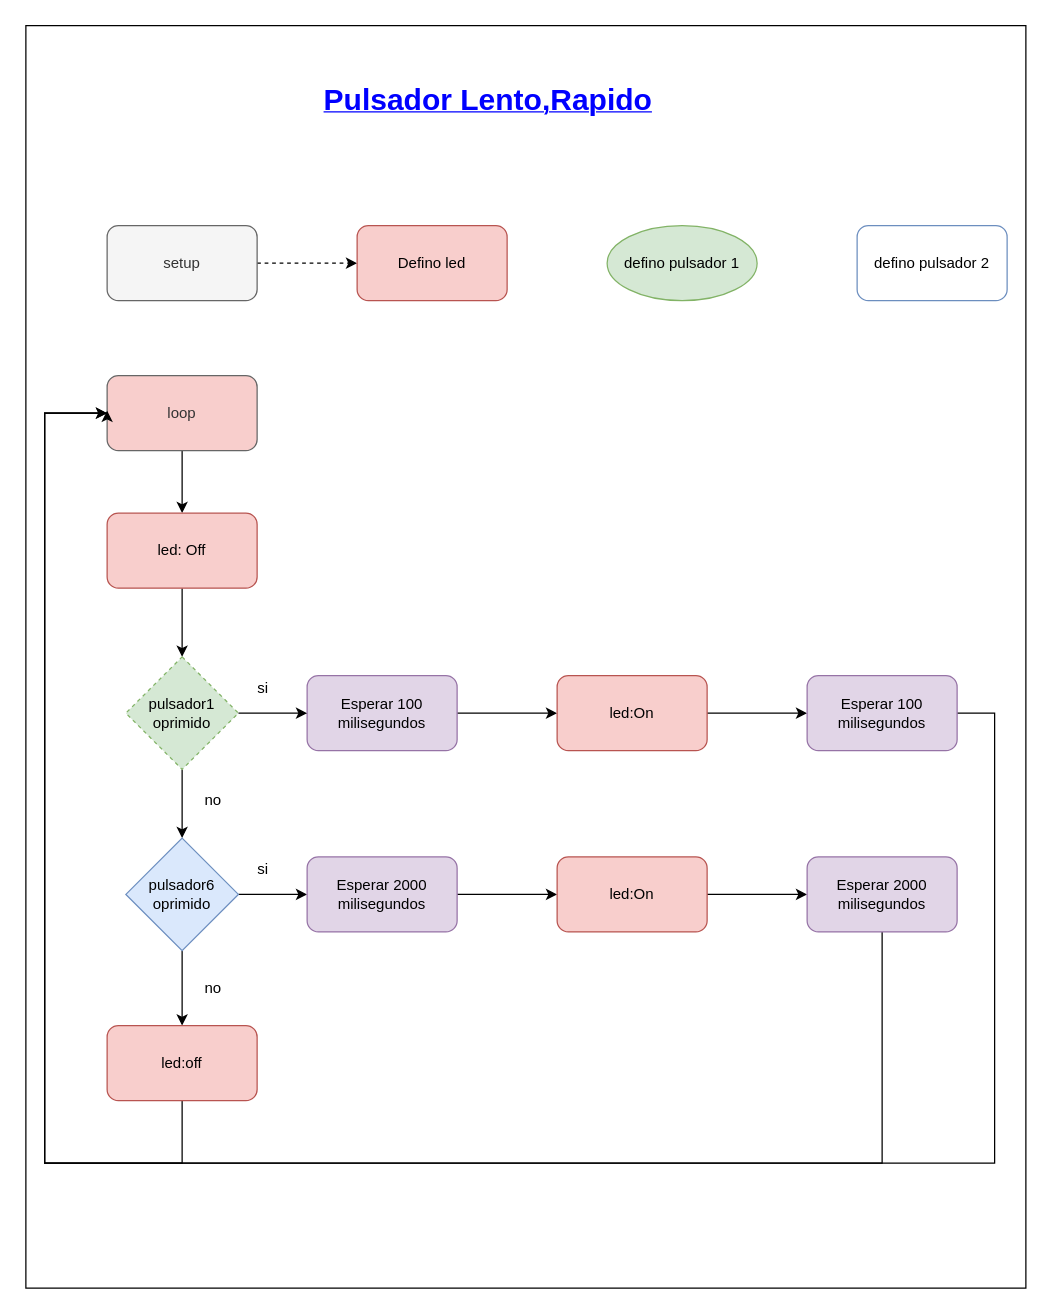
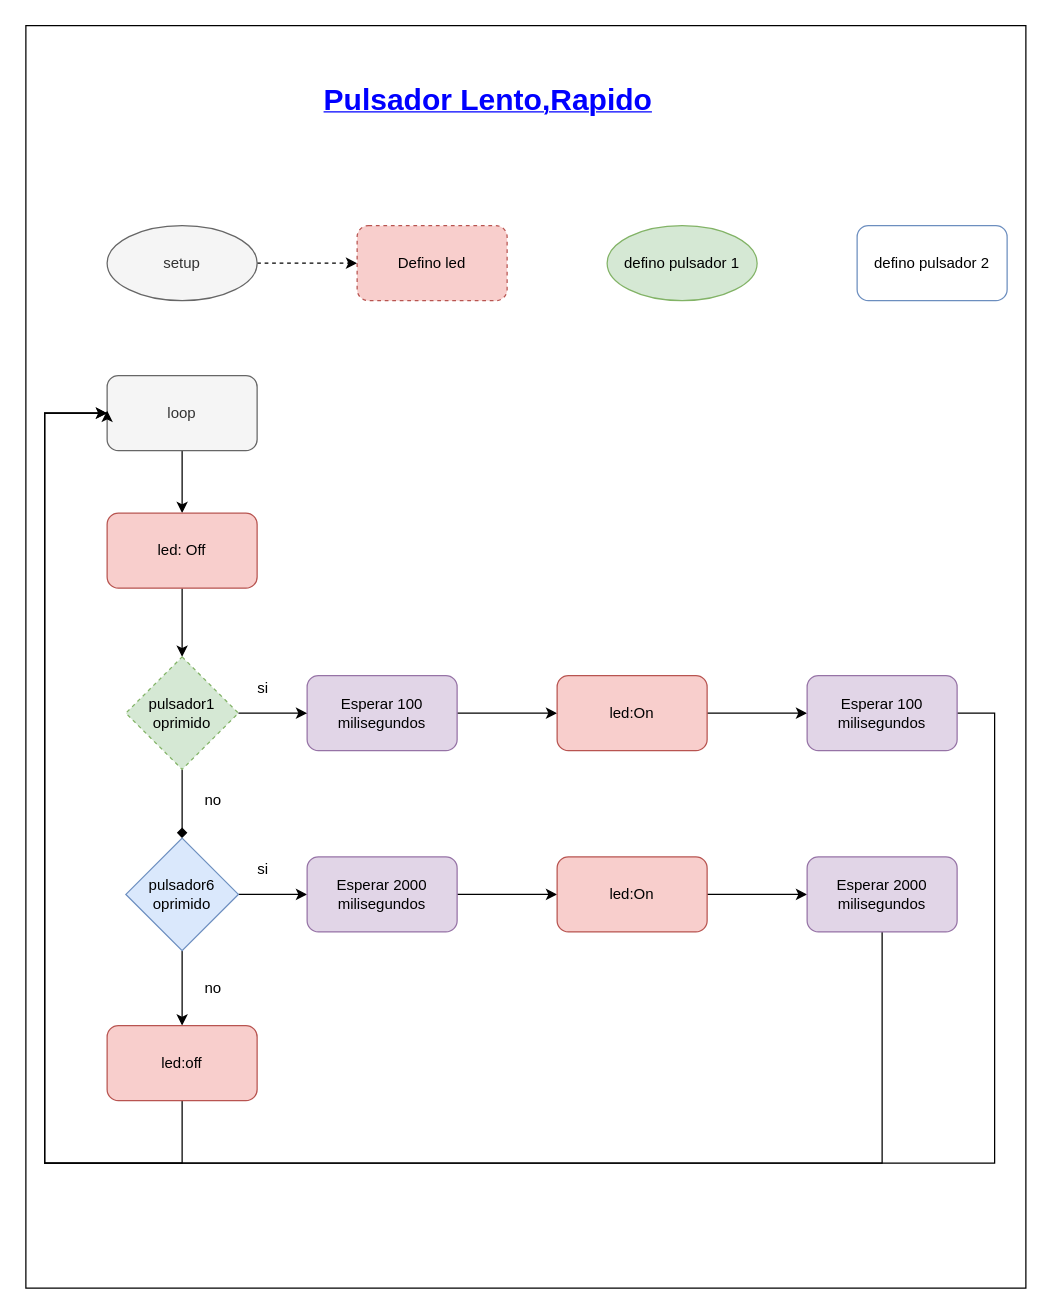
(182, 263) -> (182, 263)
(432, 263) -> (432, 263)
(182, 413) -> (182, 413)
(182, 828) -> (182, 827)
